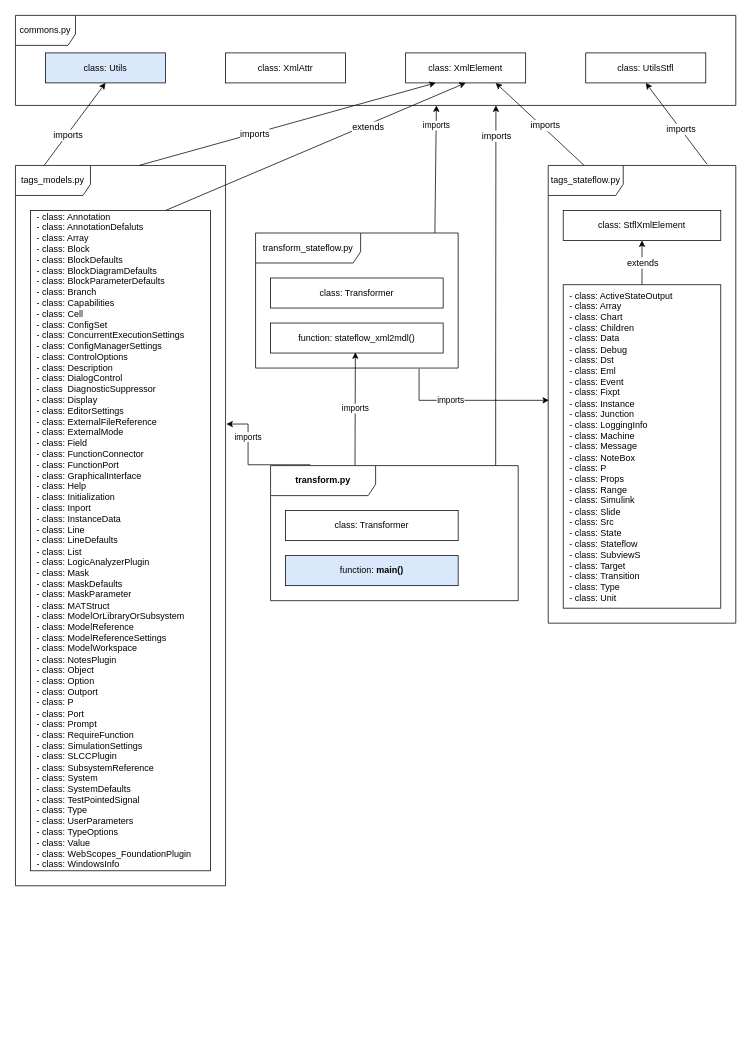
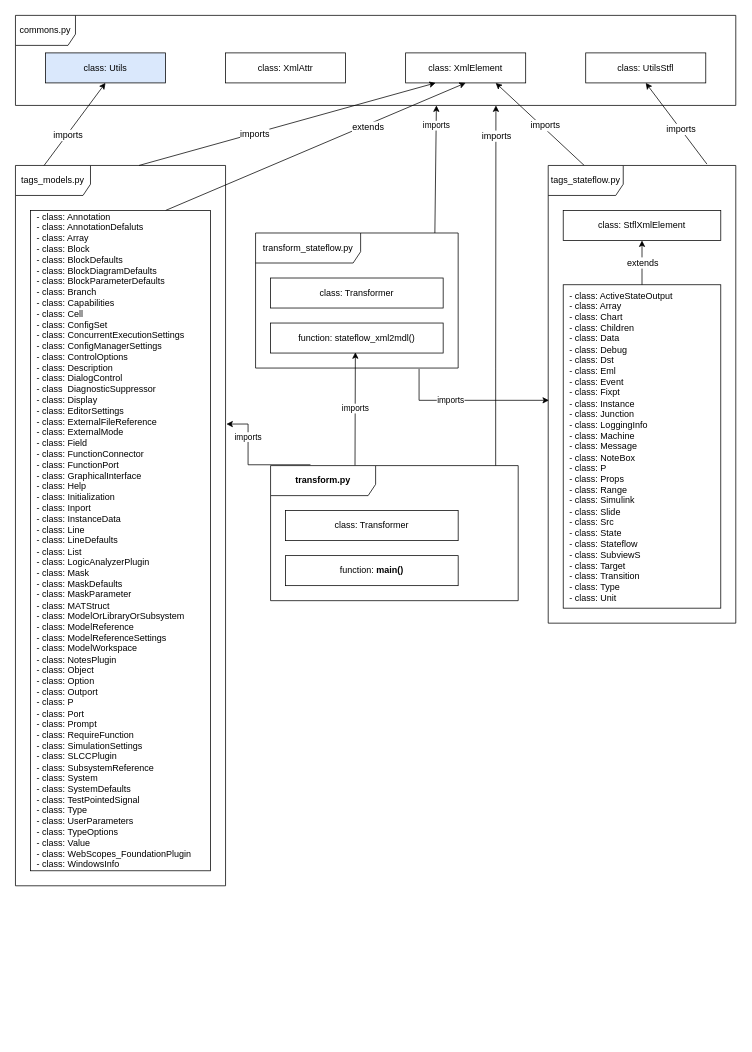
(372, 570) -> (372, 570)
